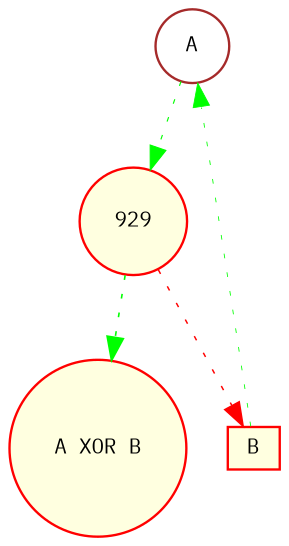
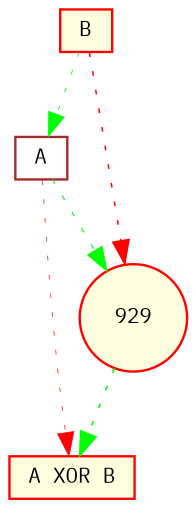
(192, 46) -> (41, 158)
none -> (52, 307)
(195, 338) -> (105, 146)
(98, 448) -> (72, 478)
